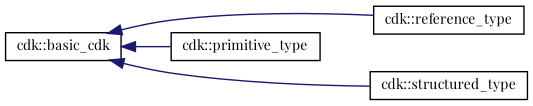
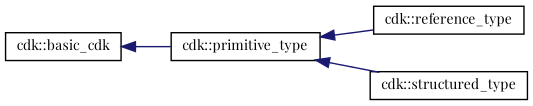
(247, 14) -> (354, 33)
(246, 81) -> (354, 67)
